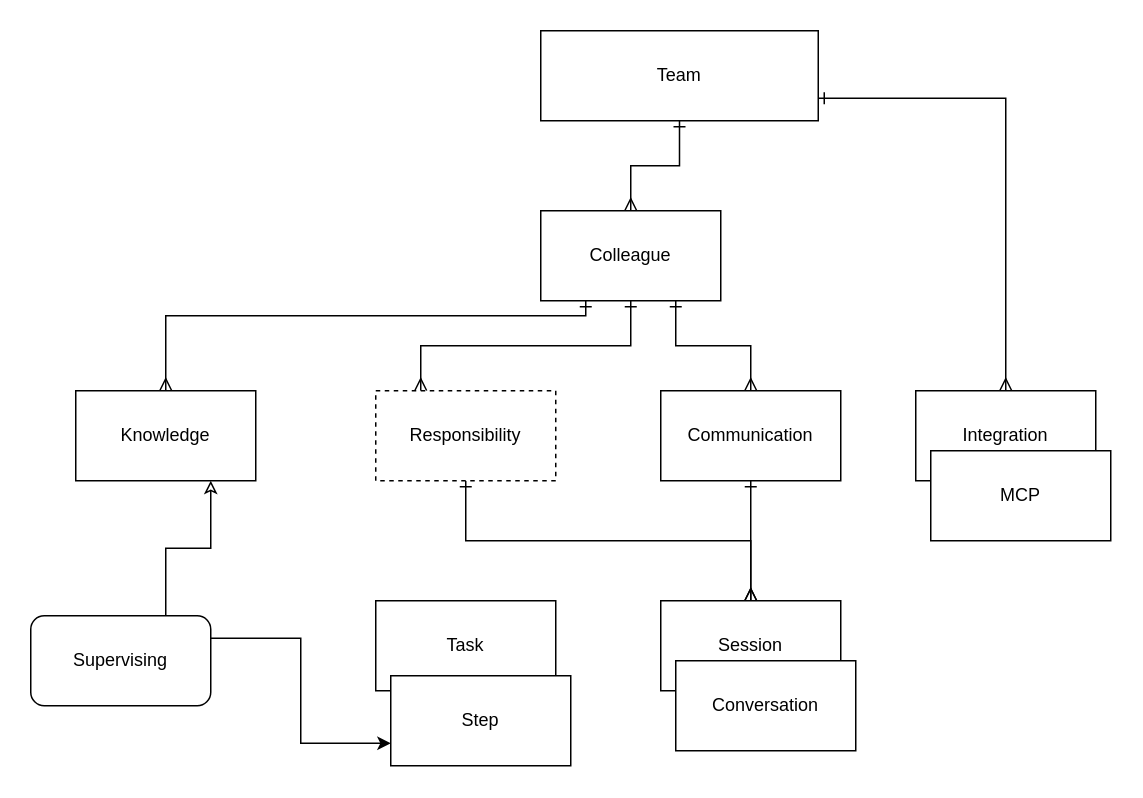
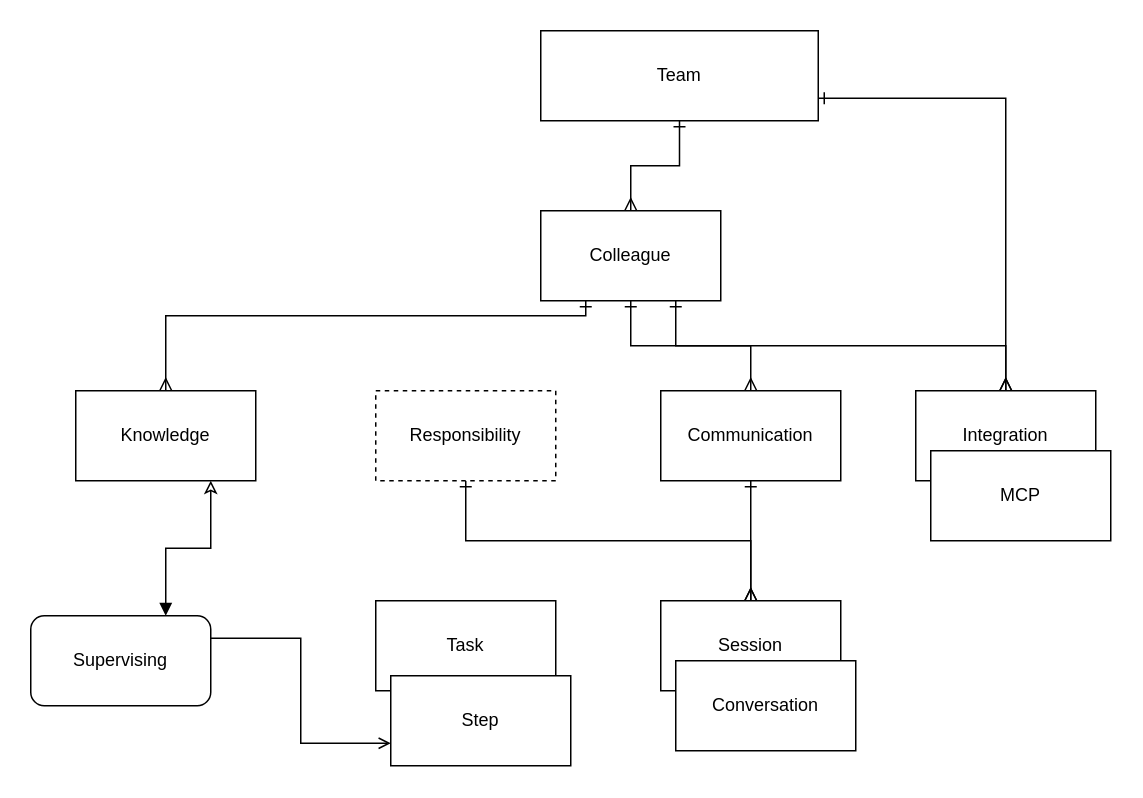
(505, 346) -> (878, 346)
(166, 607) -> (166, 602)
(379, 743) -> (381, 743)
